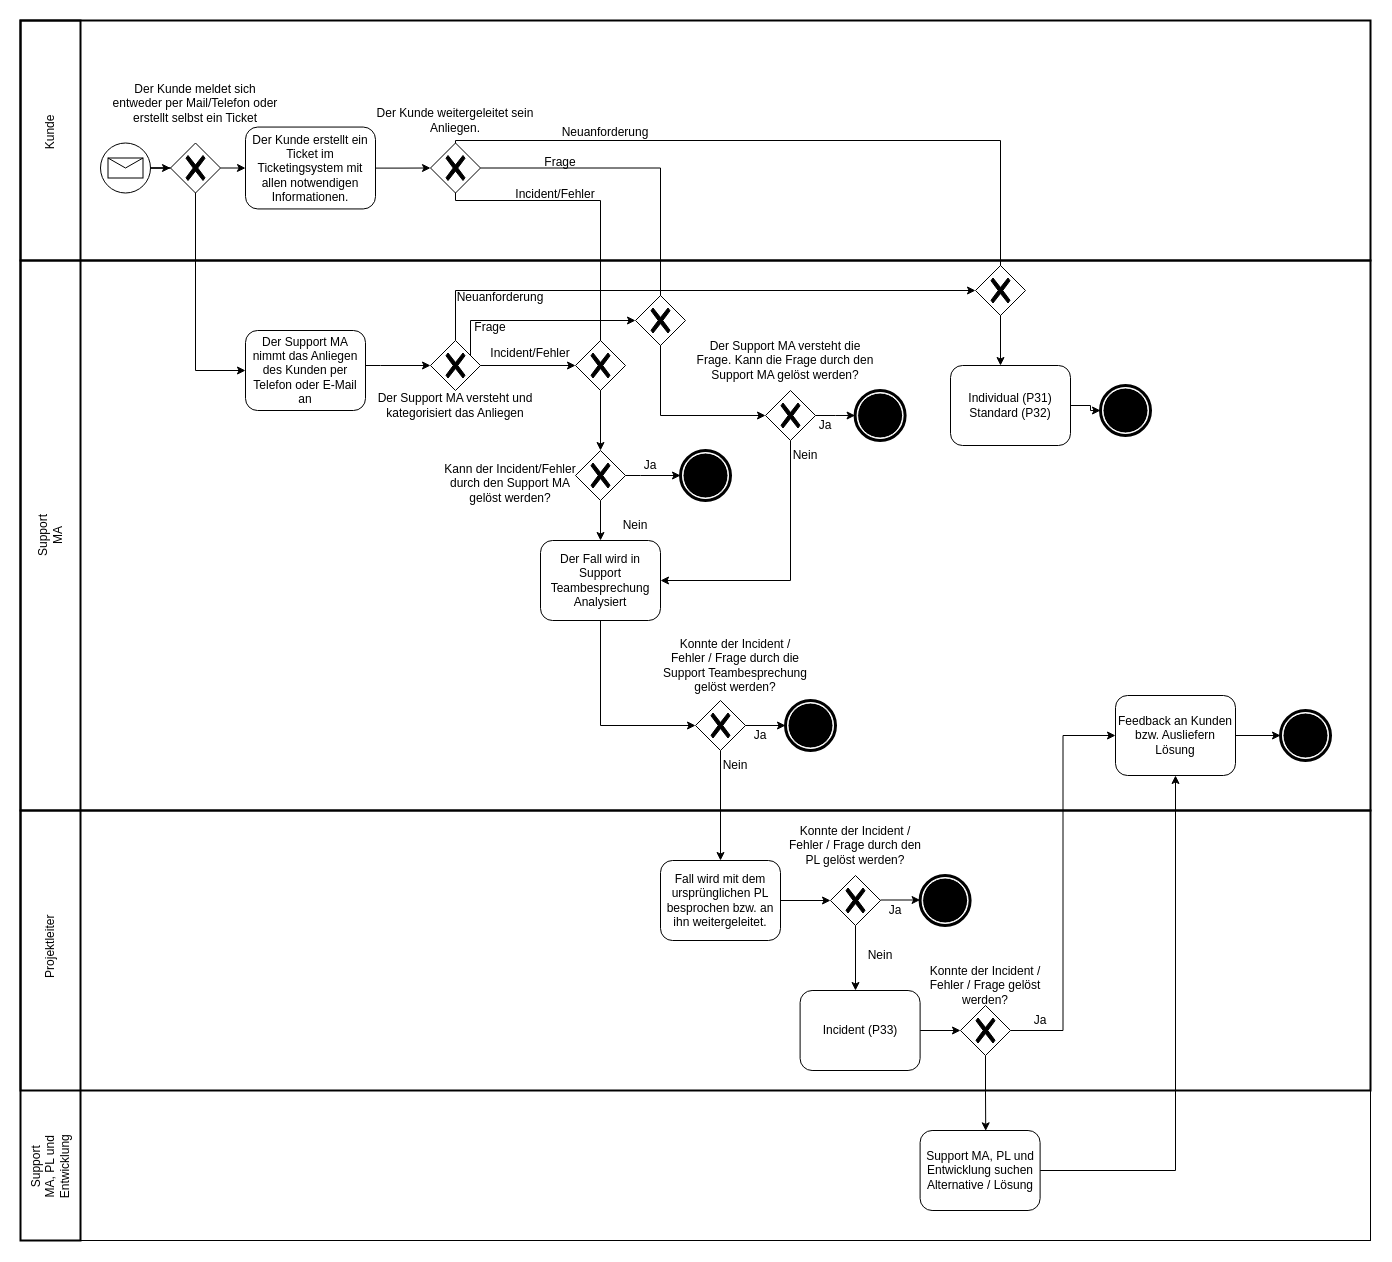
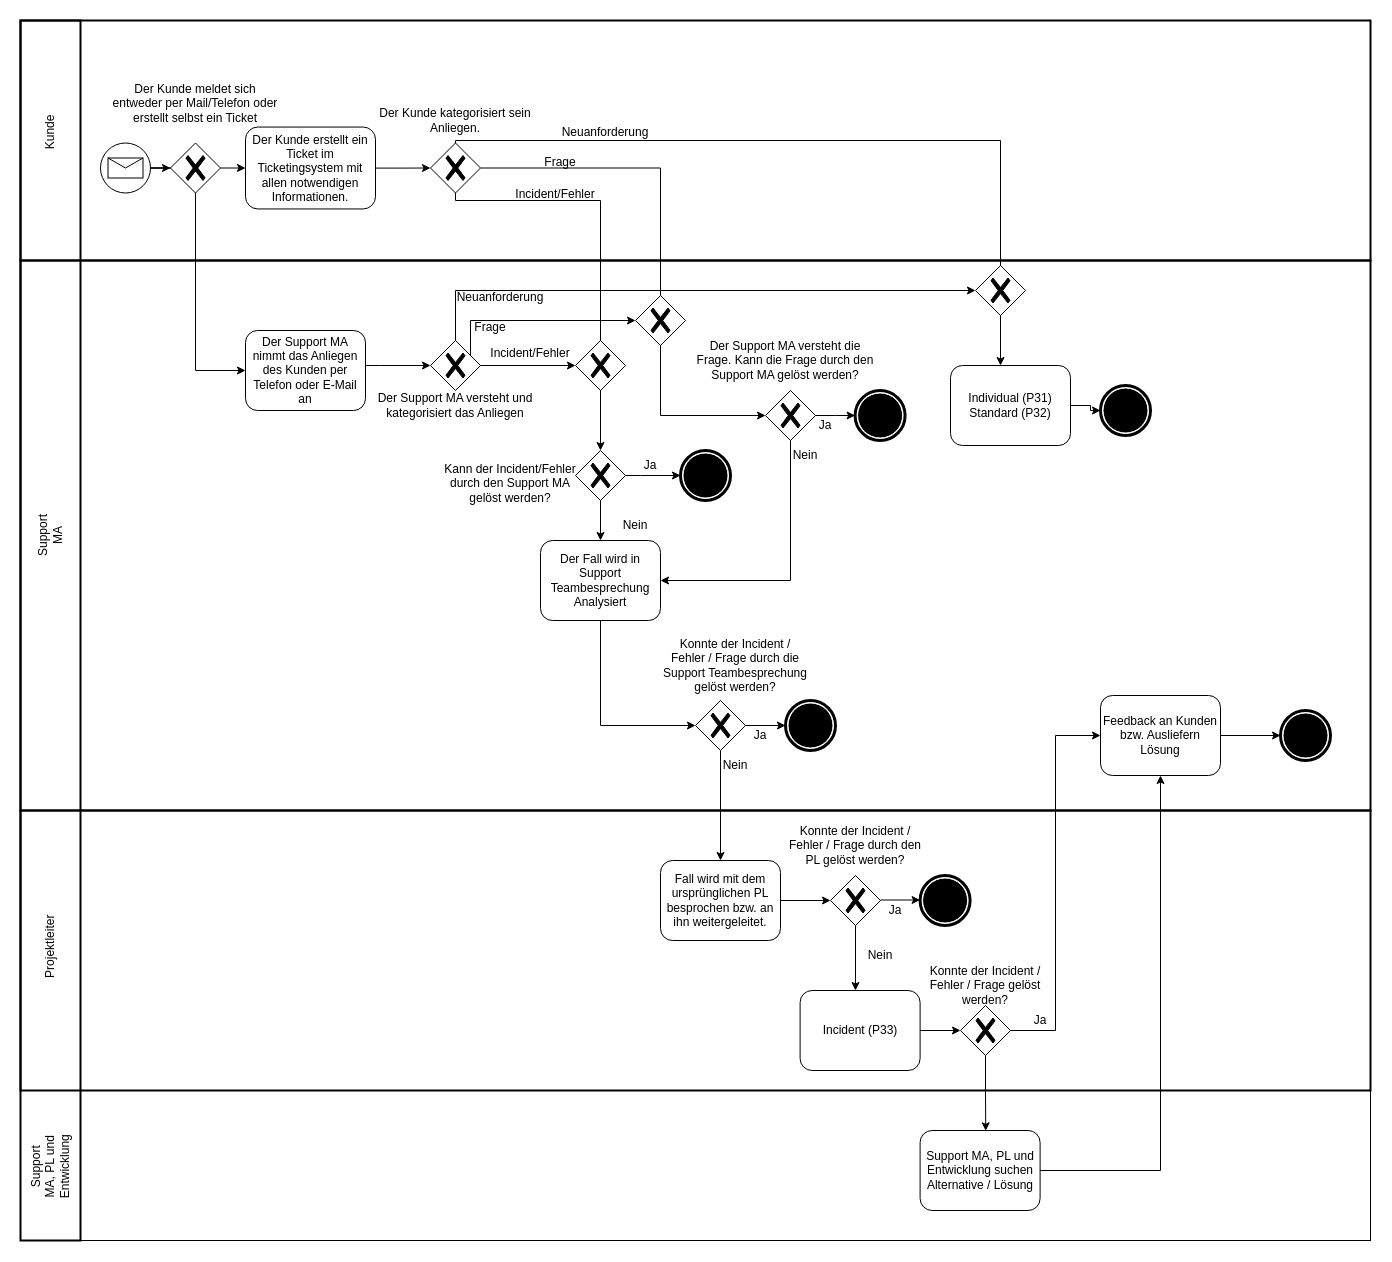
(456, 121) -> (456, 121)
(1176, 736) -> (1161, 736)
